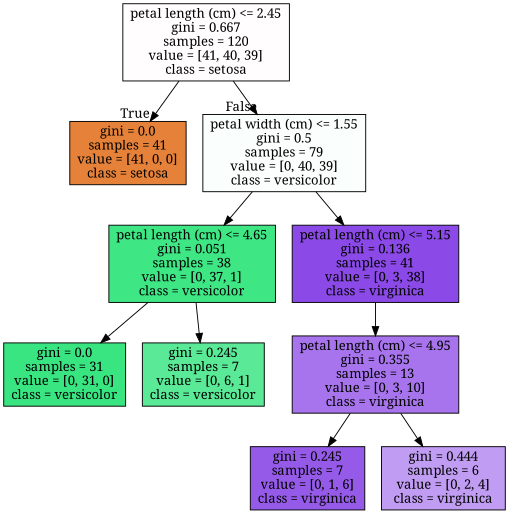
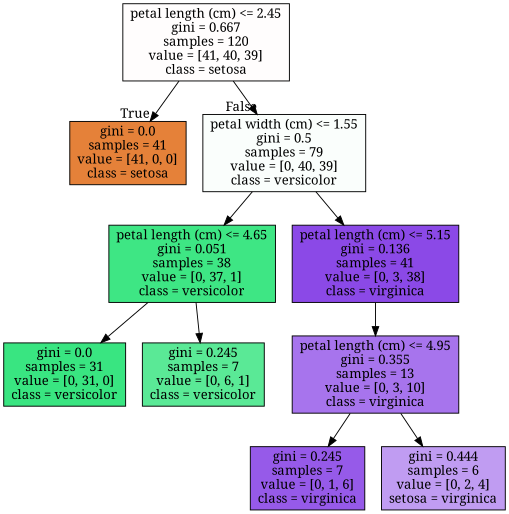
(443, 478) -> (443, 478)
